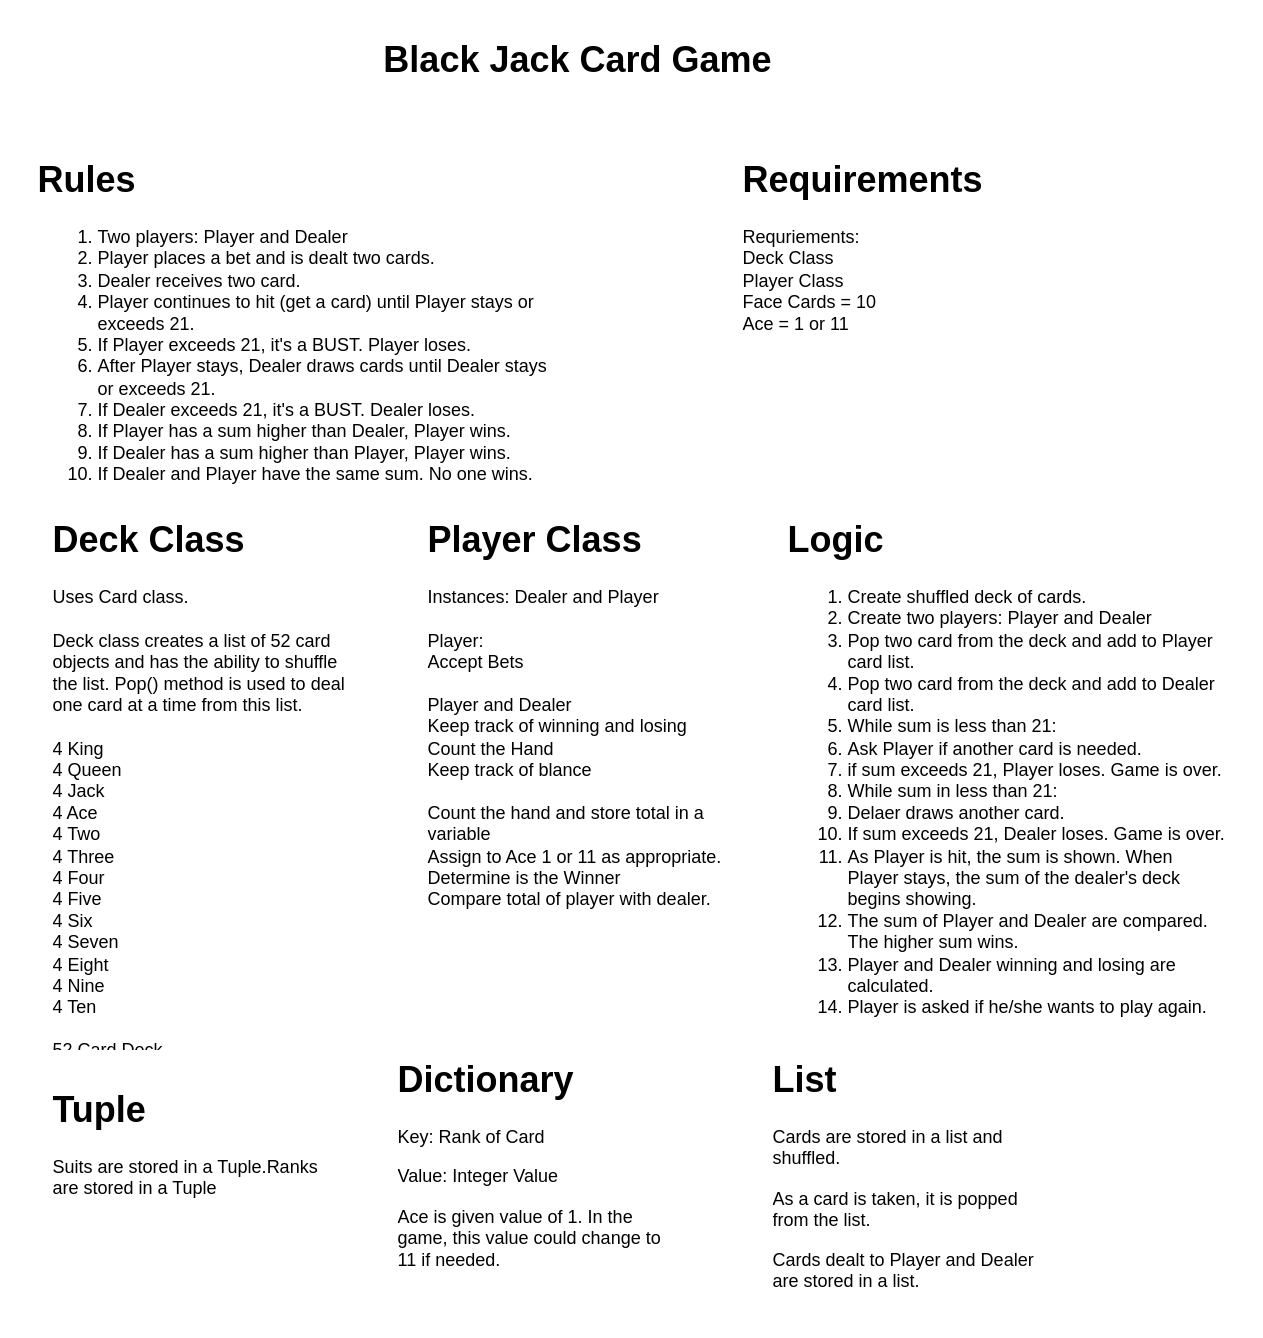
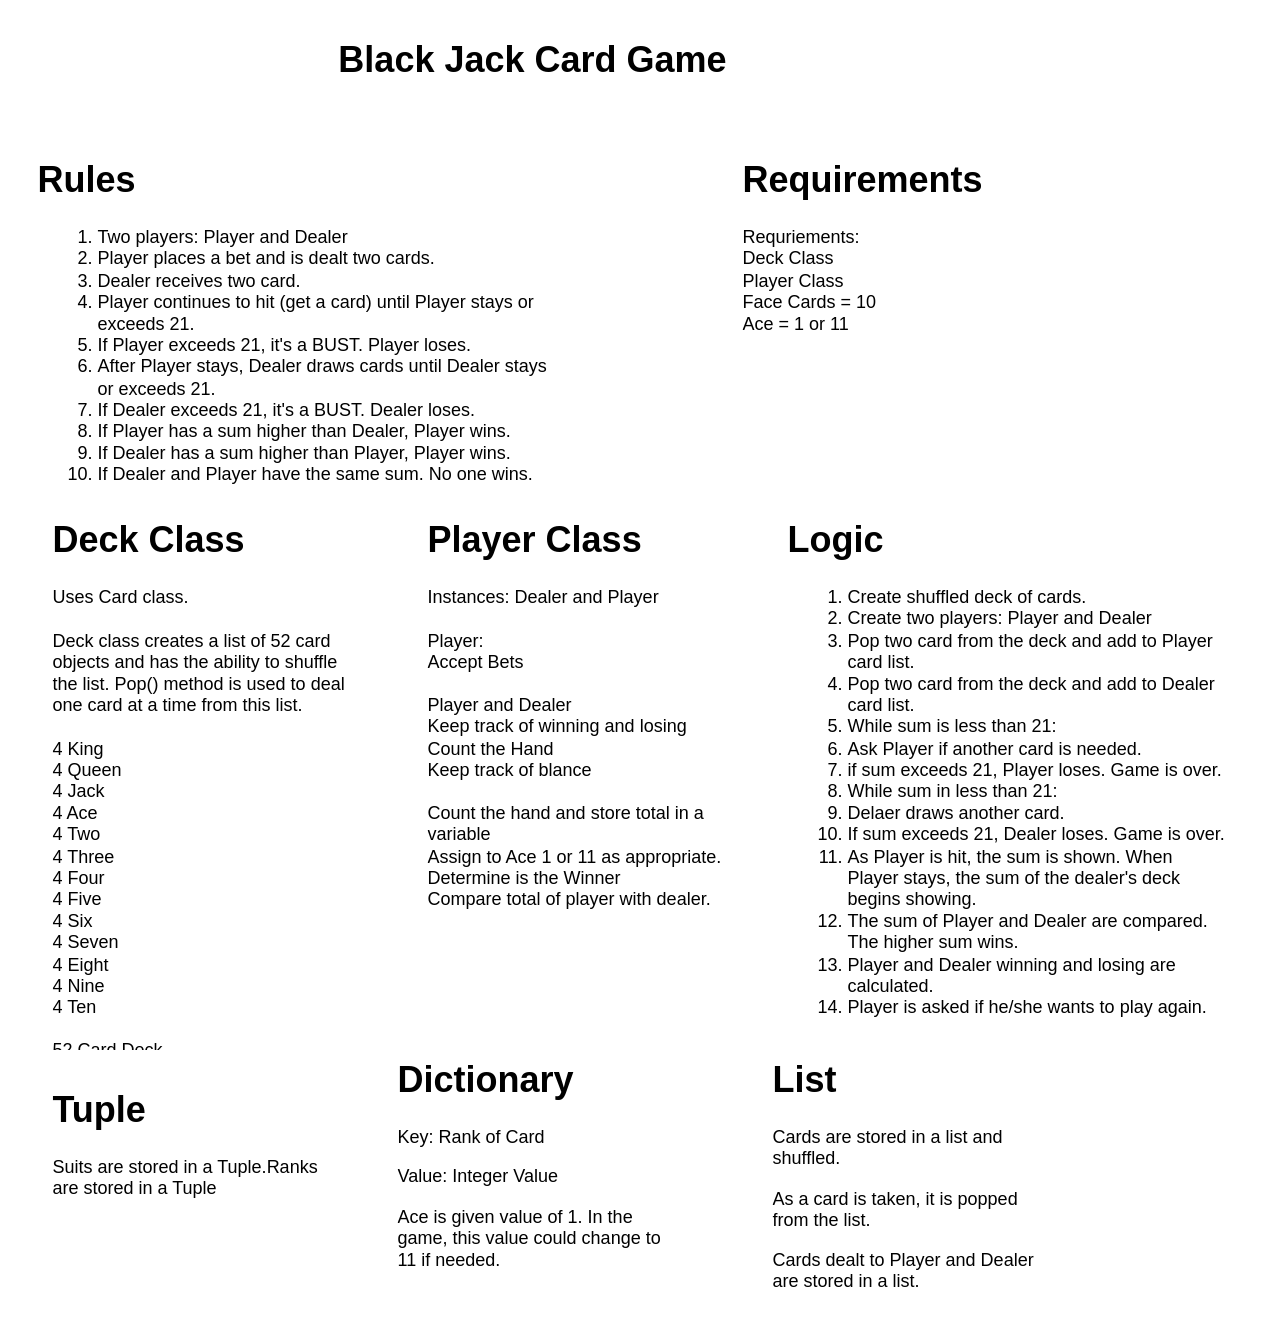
(578, 61) -> (533, 61)
